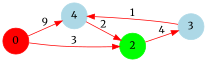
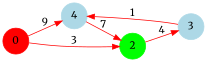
(103, 25) -> (103, 25)
